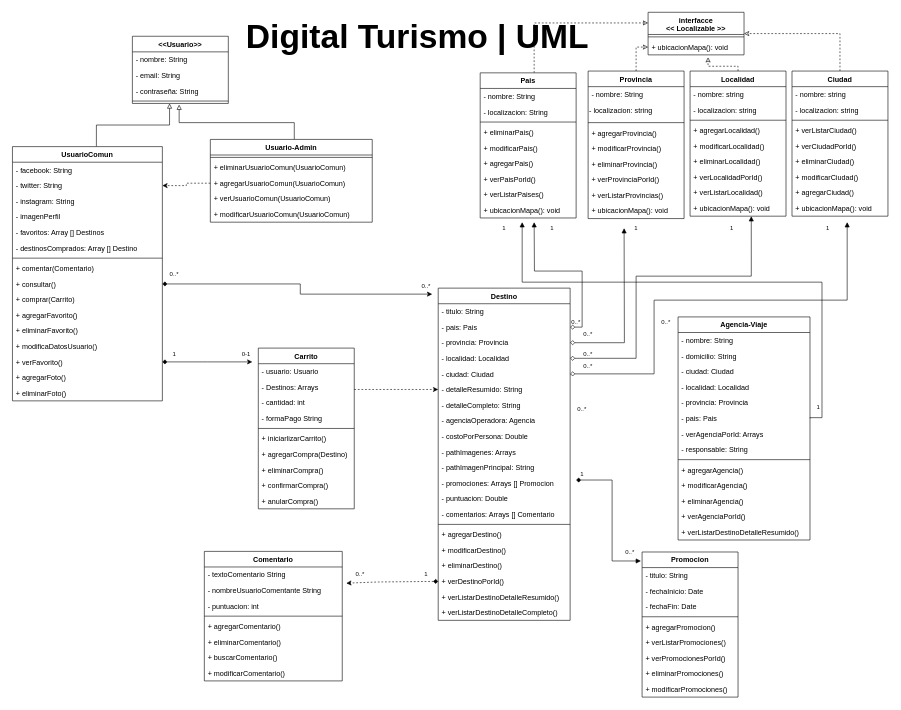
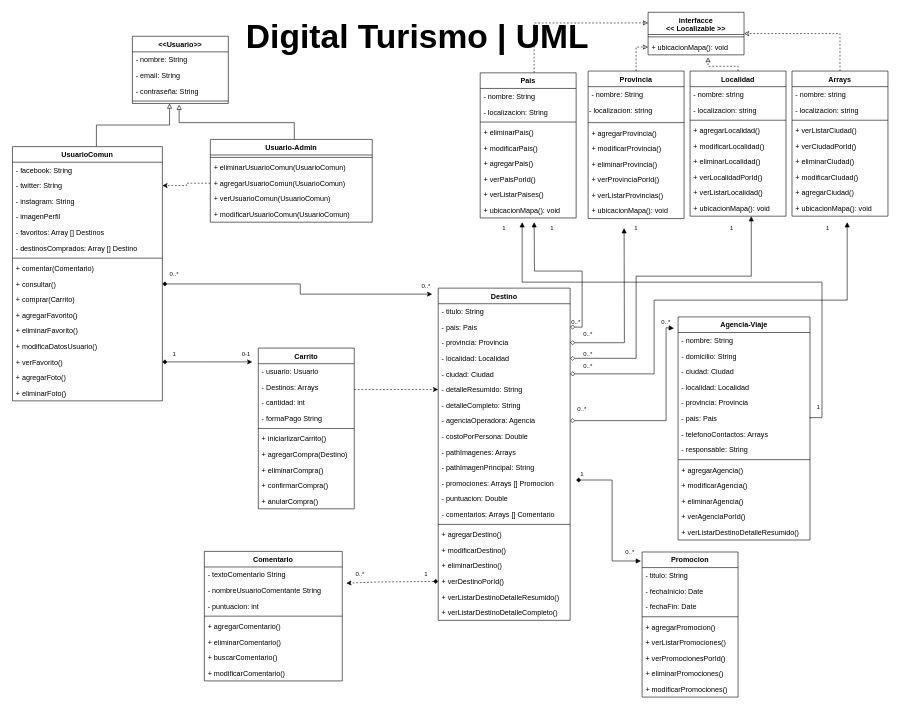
(840, 79) -> (840, 79)
none -> (622, 421)
(728, 434) -> (732, 434)
